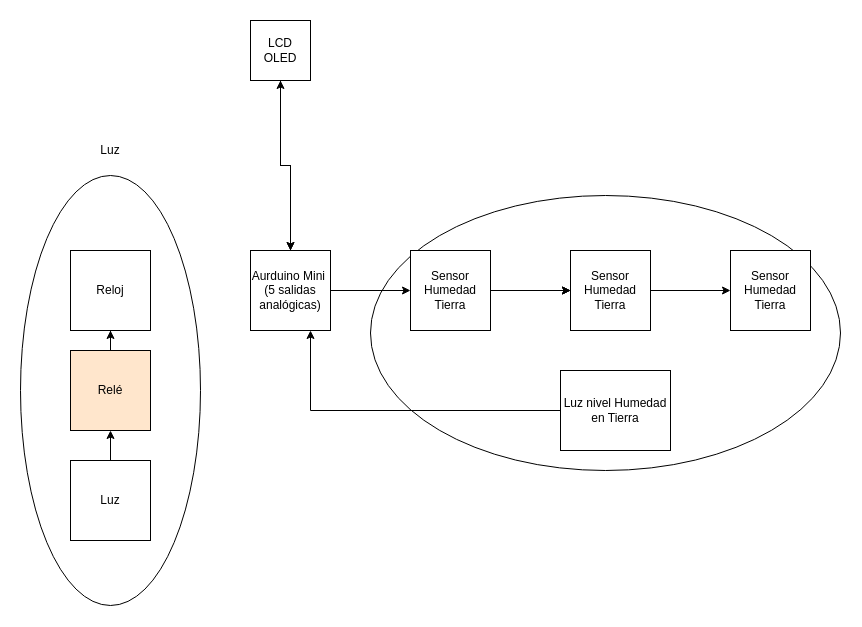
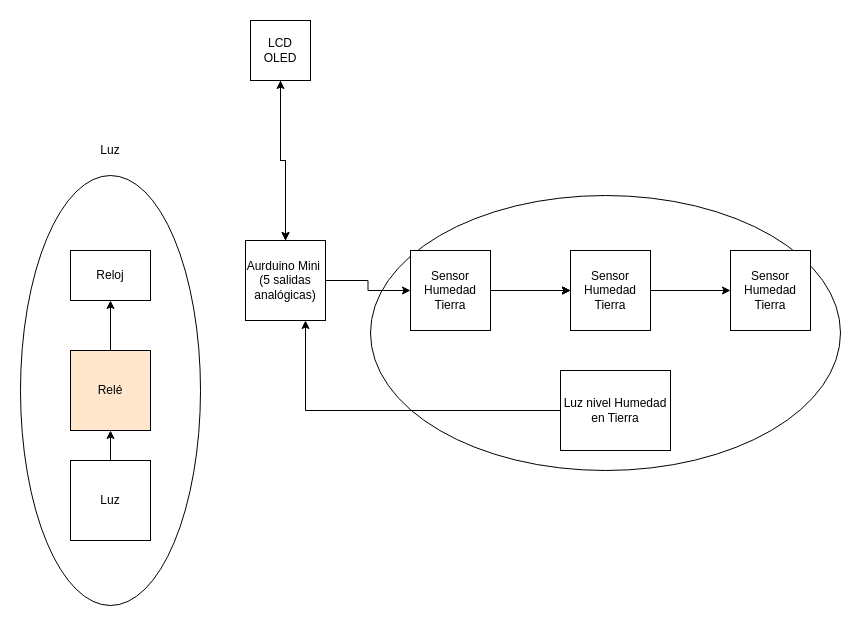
(111, 291) -> (111, 276)
(291, 291) -> (286, 281)
